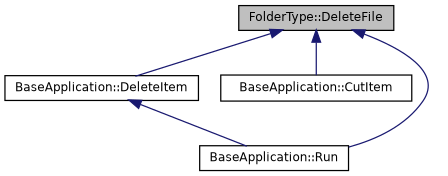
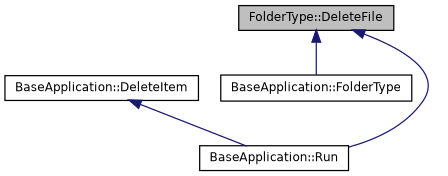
(203, 55) -> none
(316, 88) -> (316, 88)
